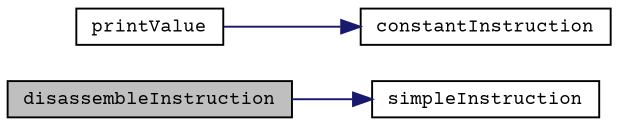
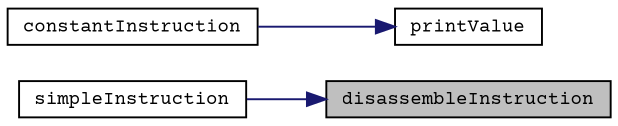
(282, 27) -> (317, 27)
(322, 99) -> (277, 99)
